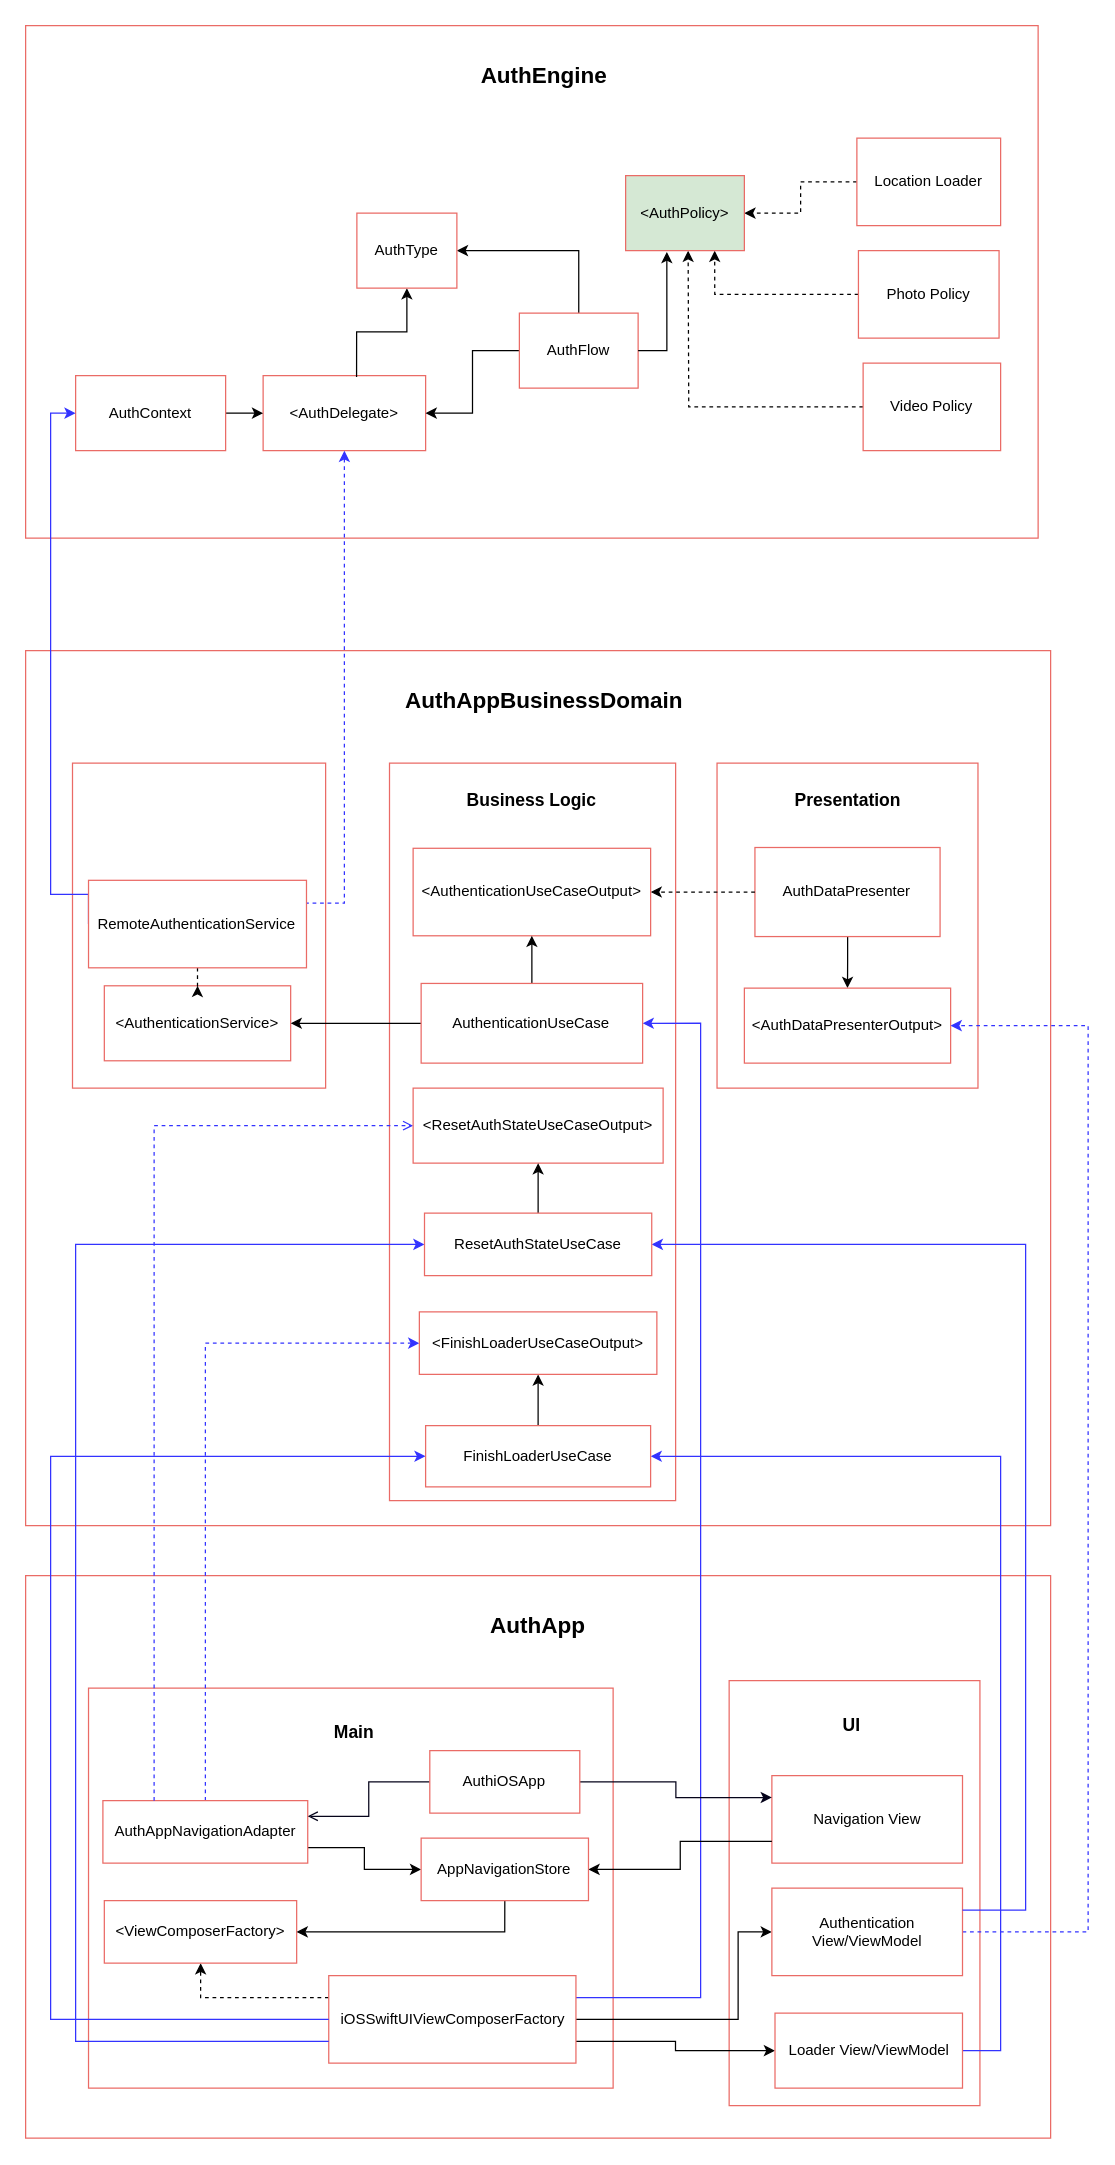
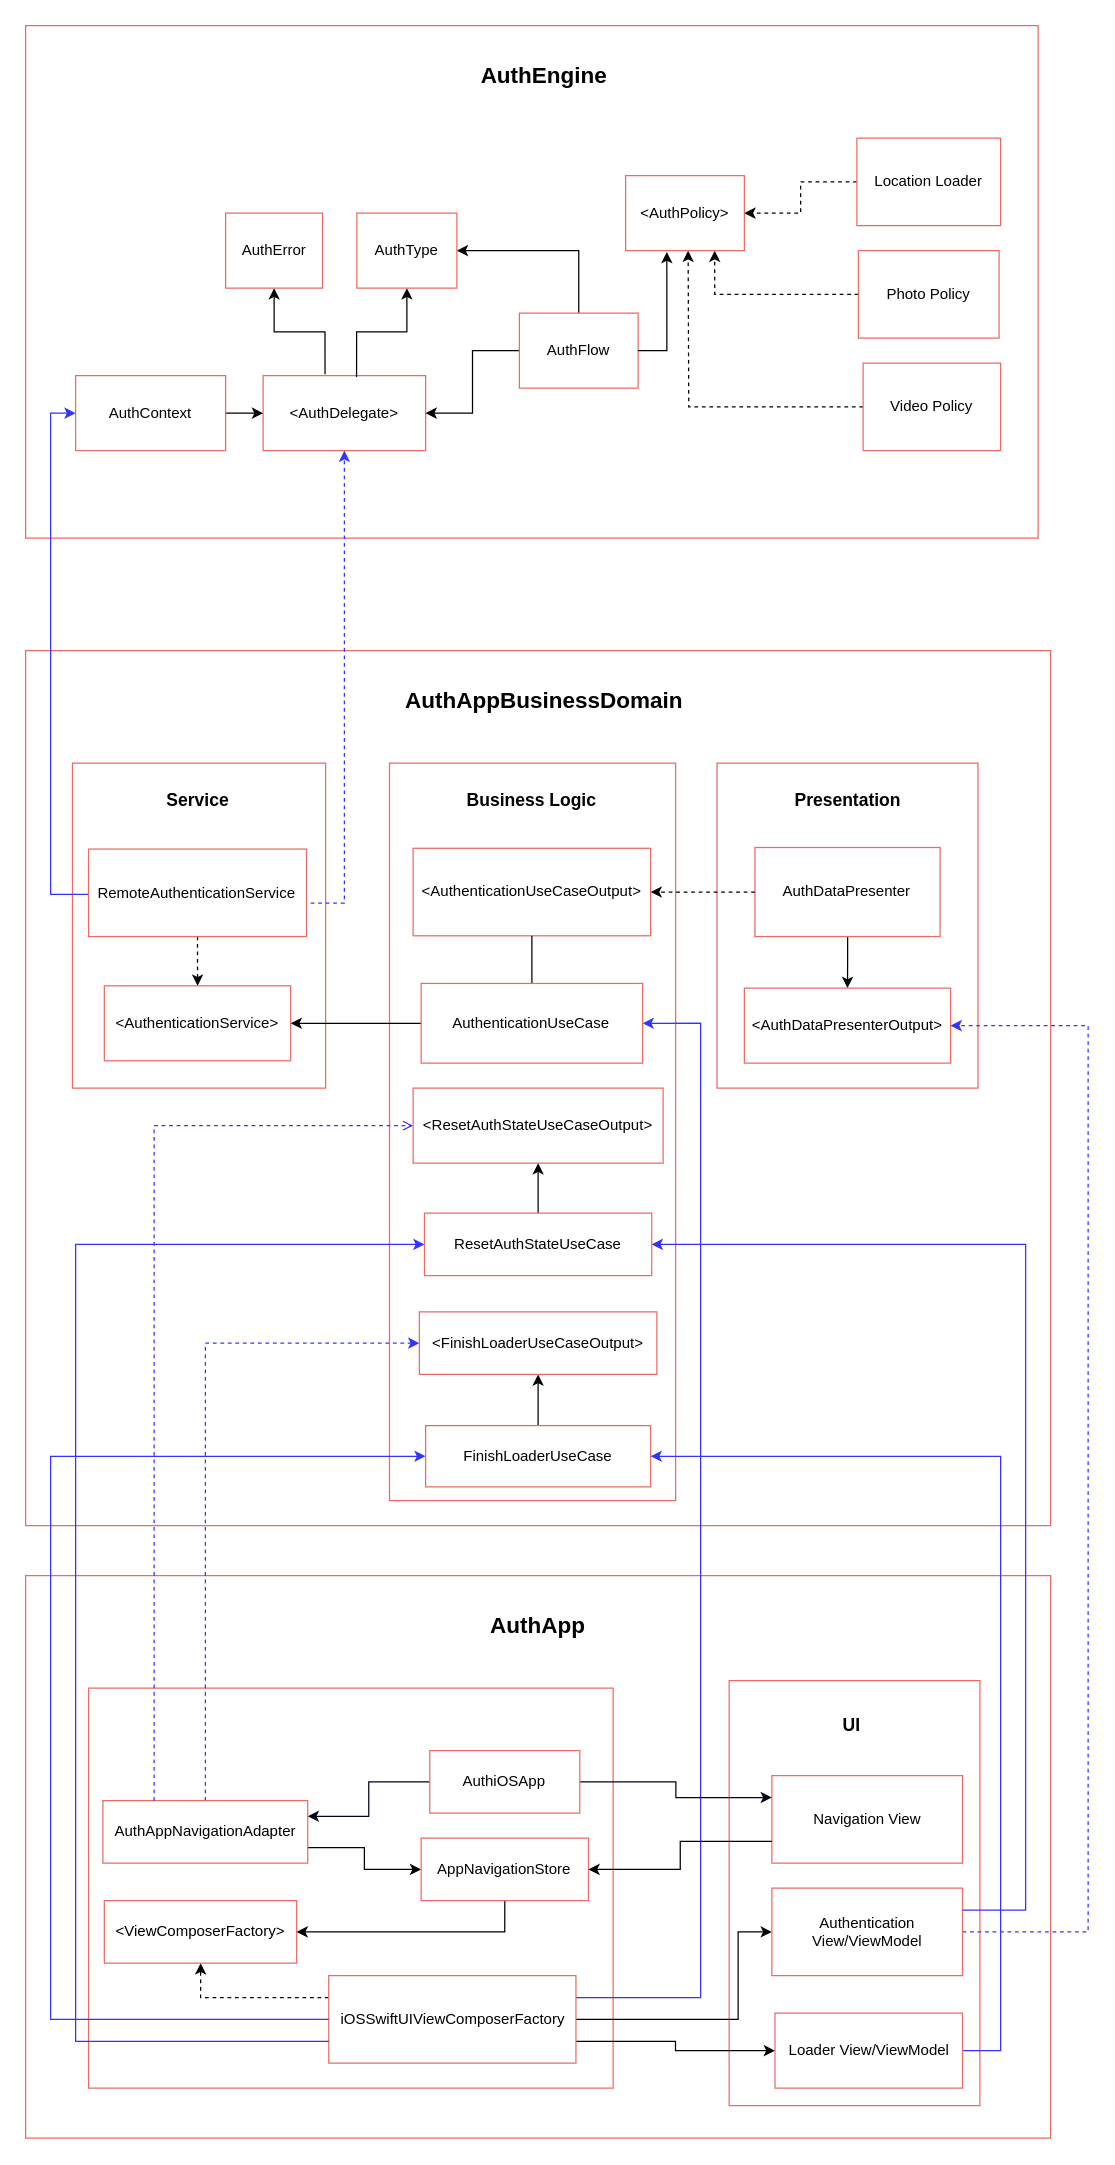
(685, 213) -> (685, 213)
none -> (274, 251)
none -> (304, 332)
none -> (198, 801)
(198, 924) -> (198, 893)
(532, 946) -> (532, 942)
(354, 1732) -> none
(315, 1816) -> (318, 1816)
